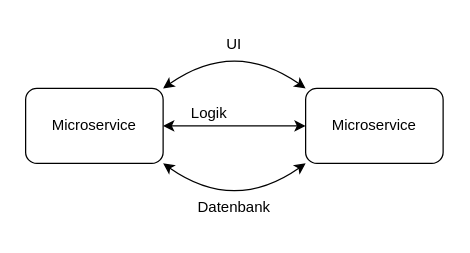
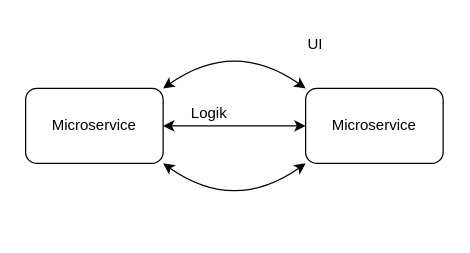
(234, 44) -> (316, 44)
(234, 207) -> none
